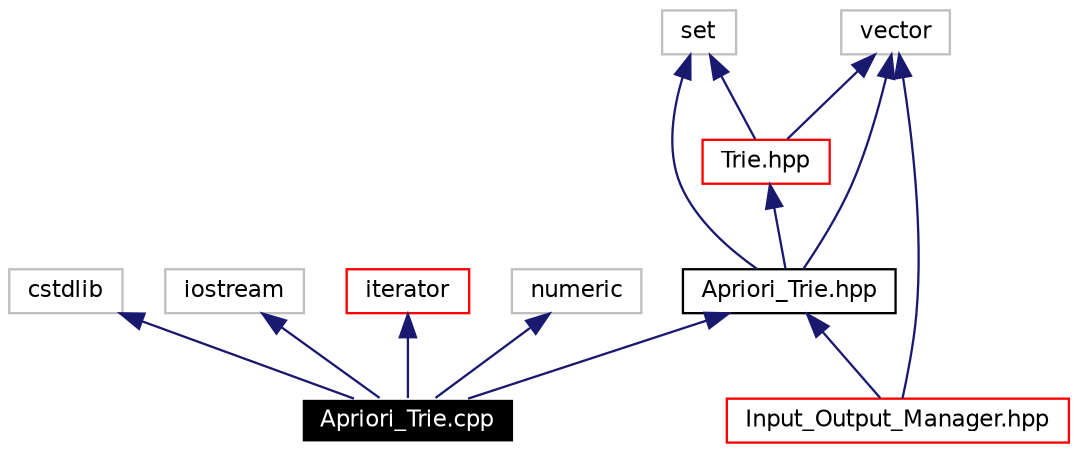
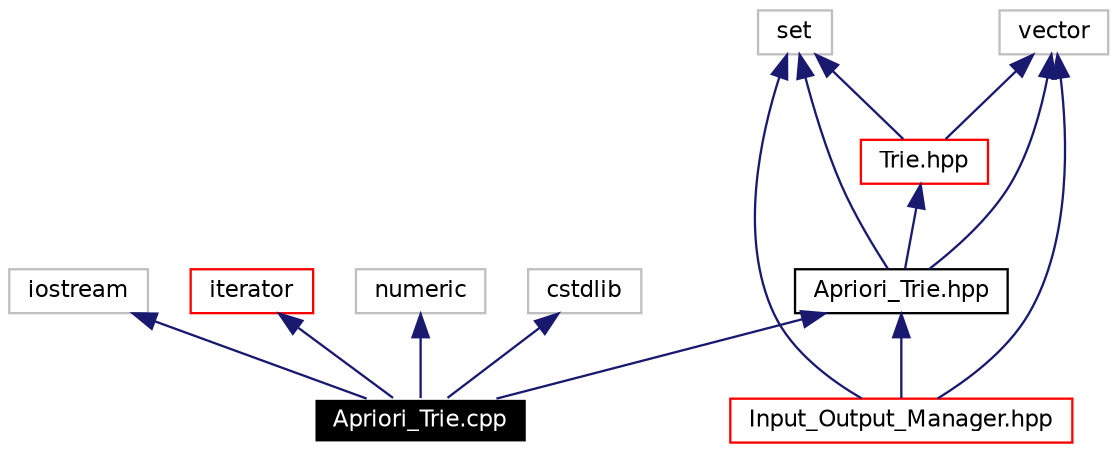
none -> (758, 257)
